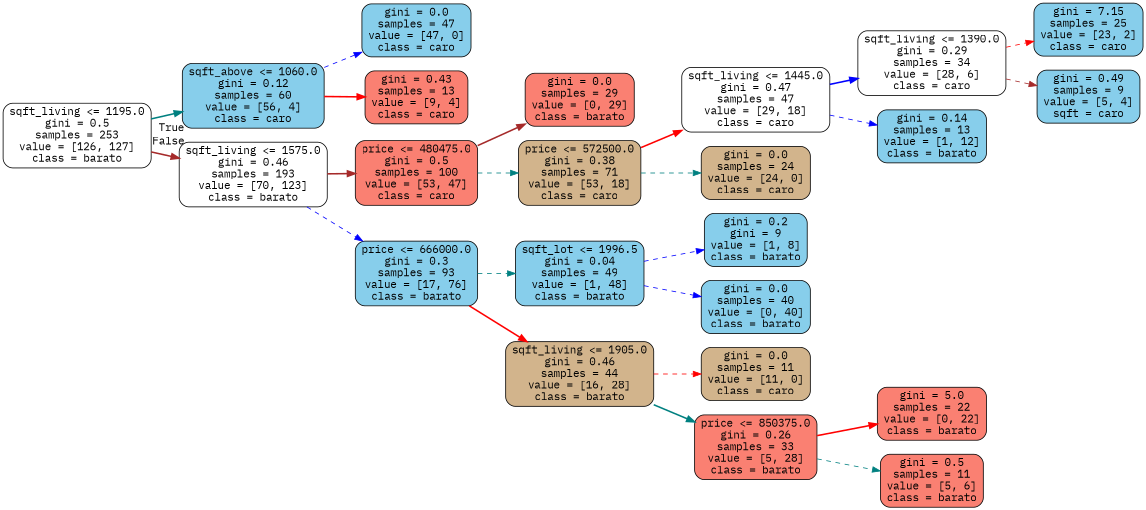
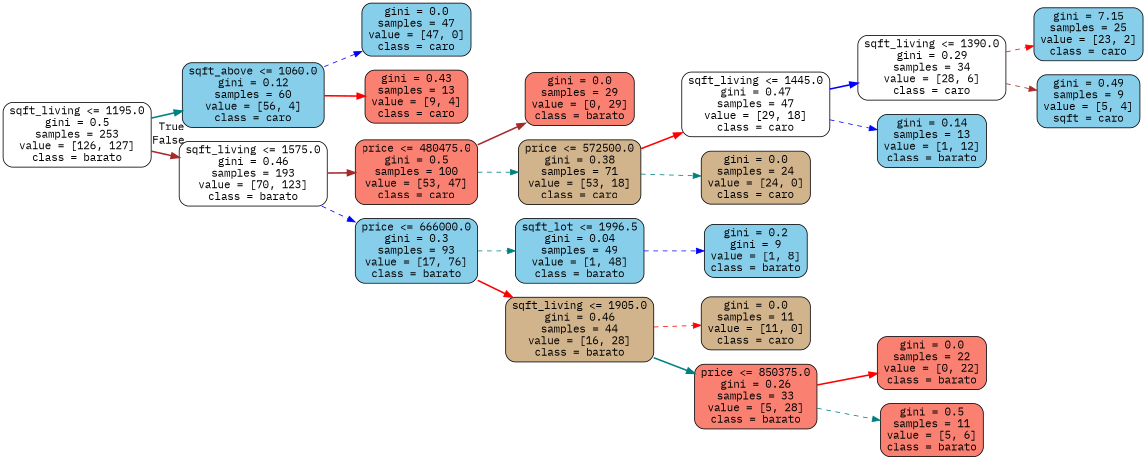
(756, 307) -> none
(932, 414) -> (932, 363)
